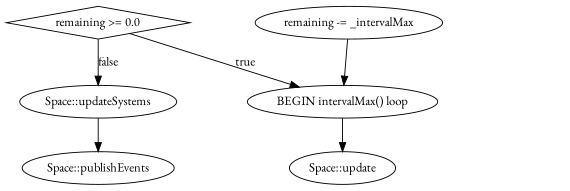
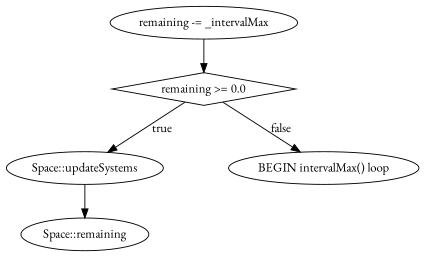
(346, 58) -> (204, 51)
(108, 62) -> (162, 129)
(245, 62) -> (281, 129)
(98, 168) -> (85, 234)
(343, 168) -> none
